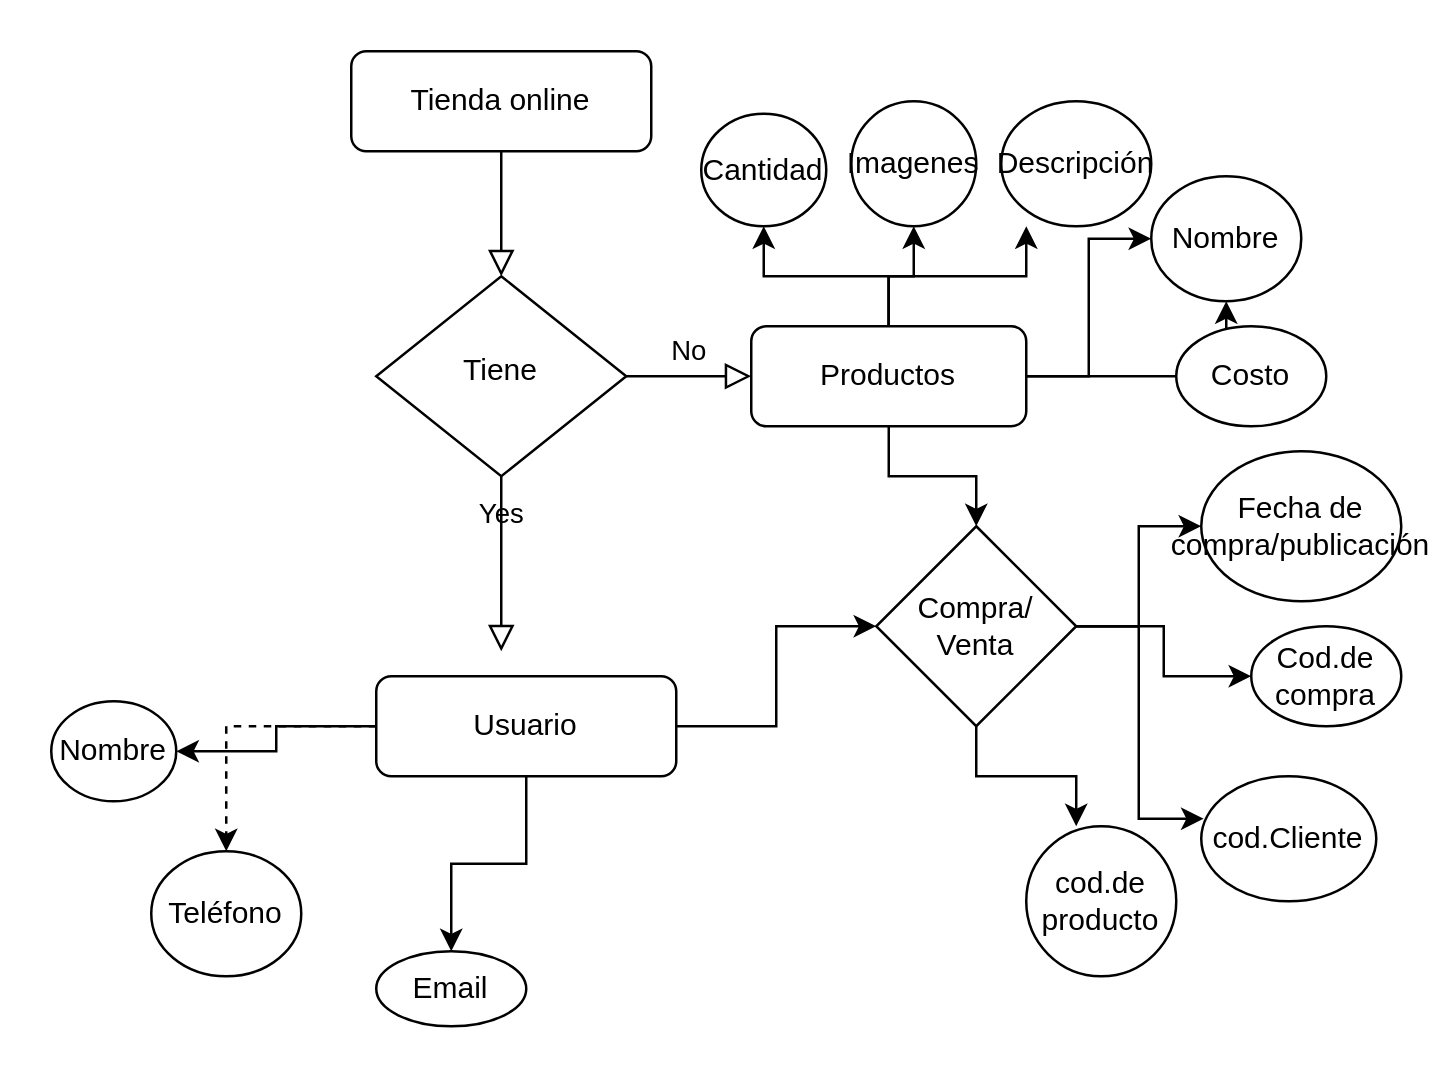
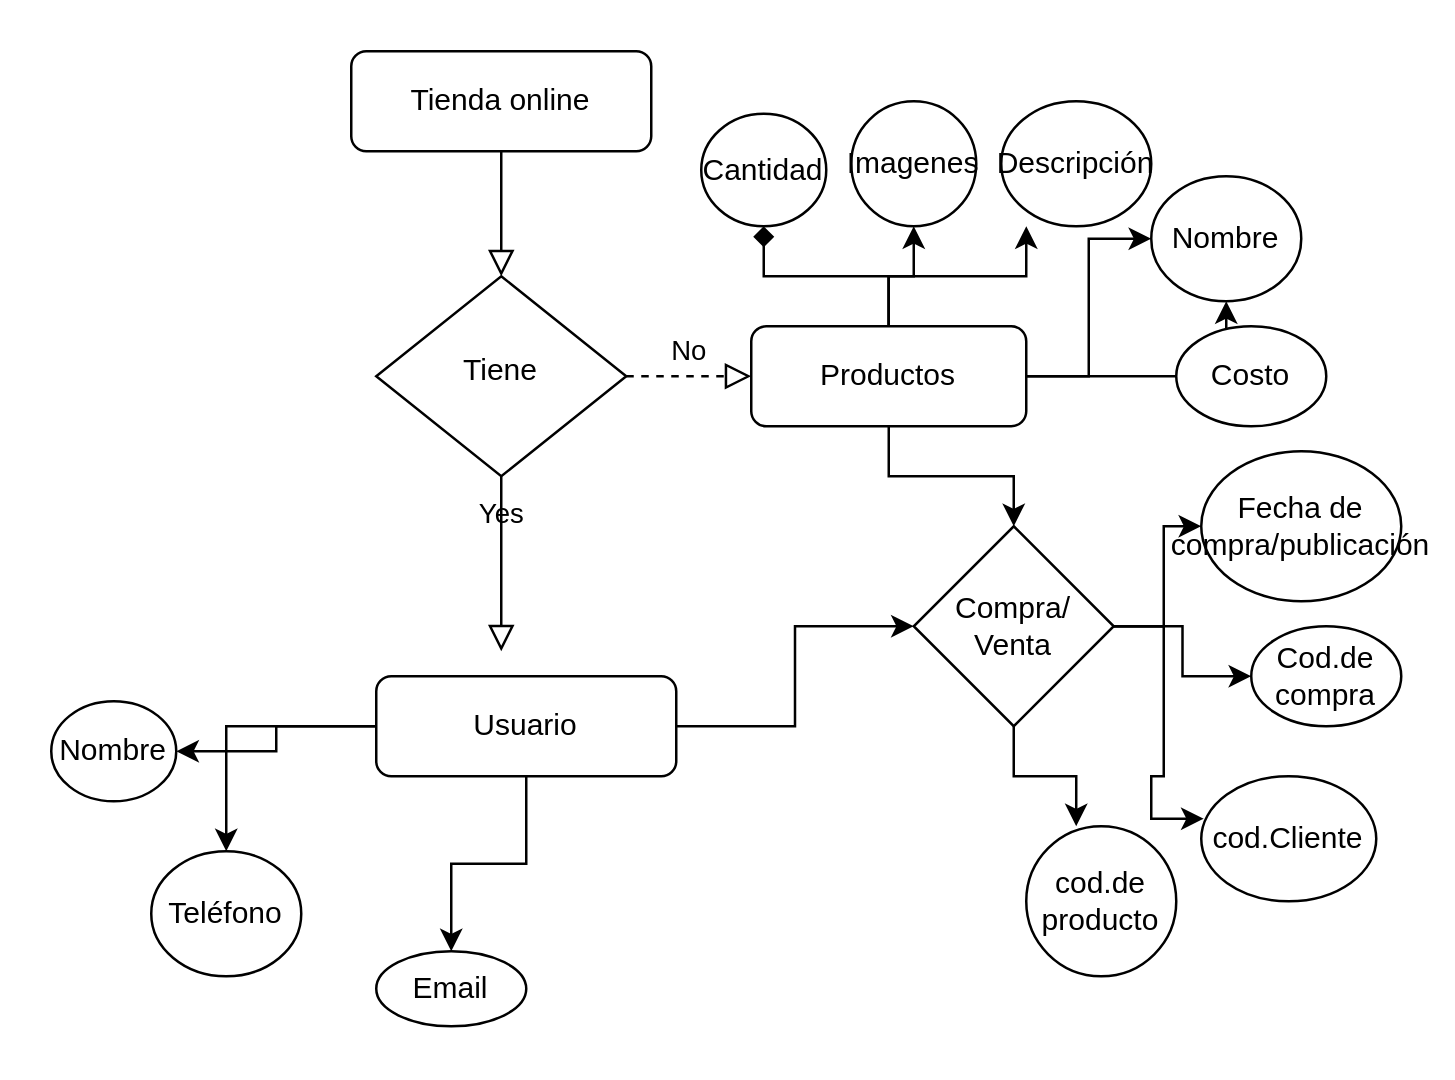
(764, 245) -> (764, 247)
(679, 376) -> (679, 376)
(976, 626) -> (1014, 626)
(226, 793) -> (226, 793)
